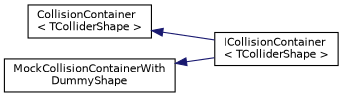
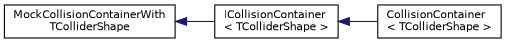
(189, 36) -> (364, 21)
(90, 75) -> (90, 21)
